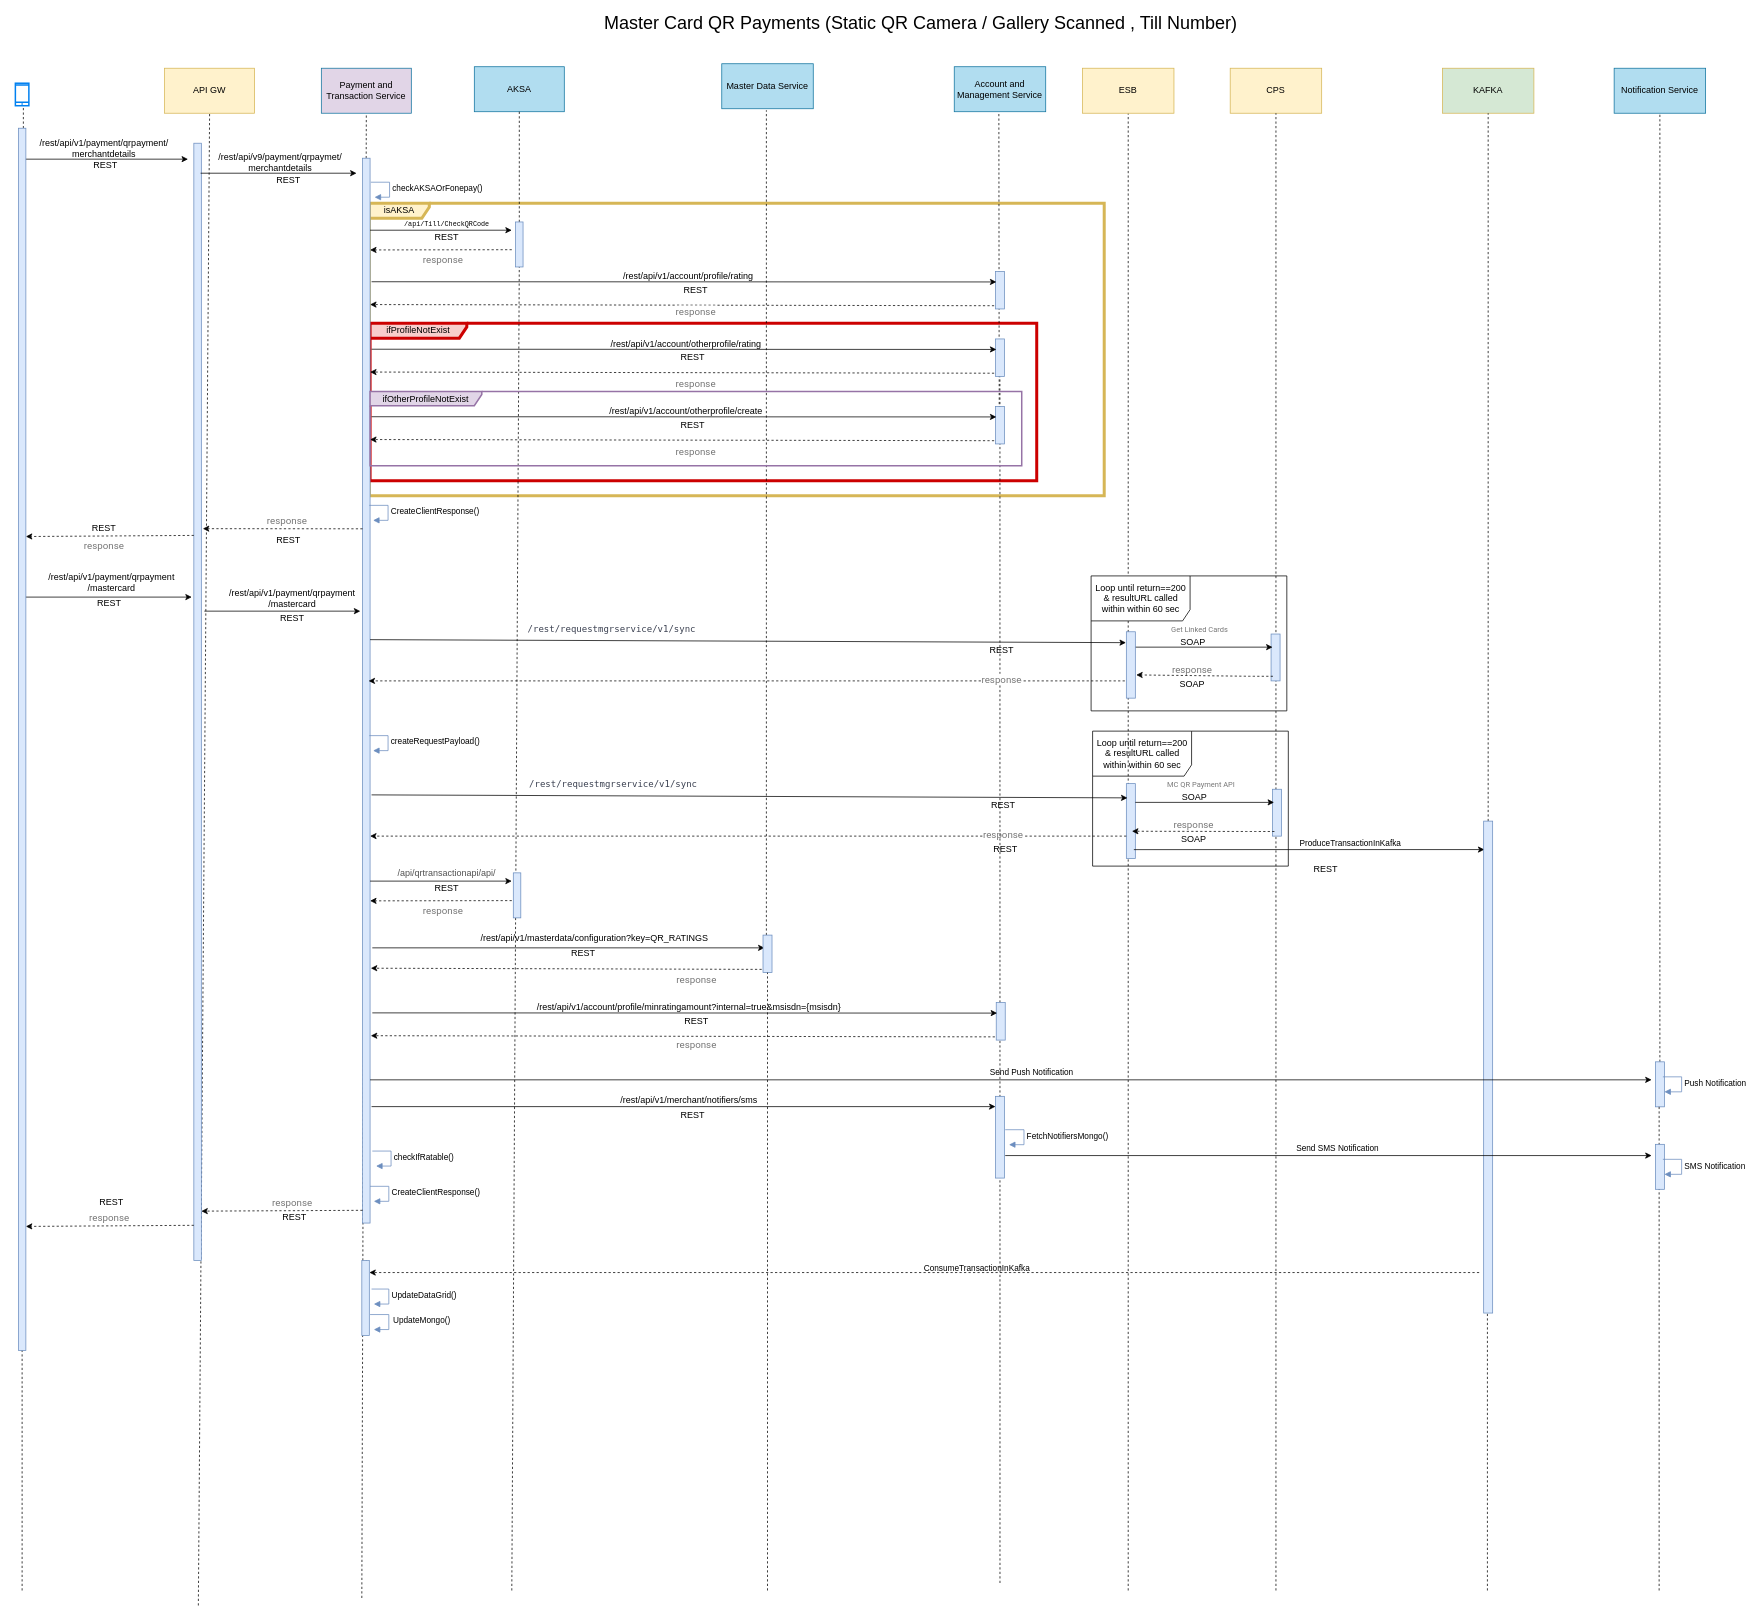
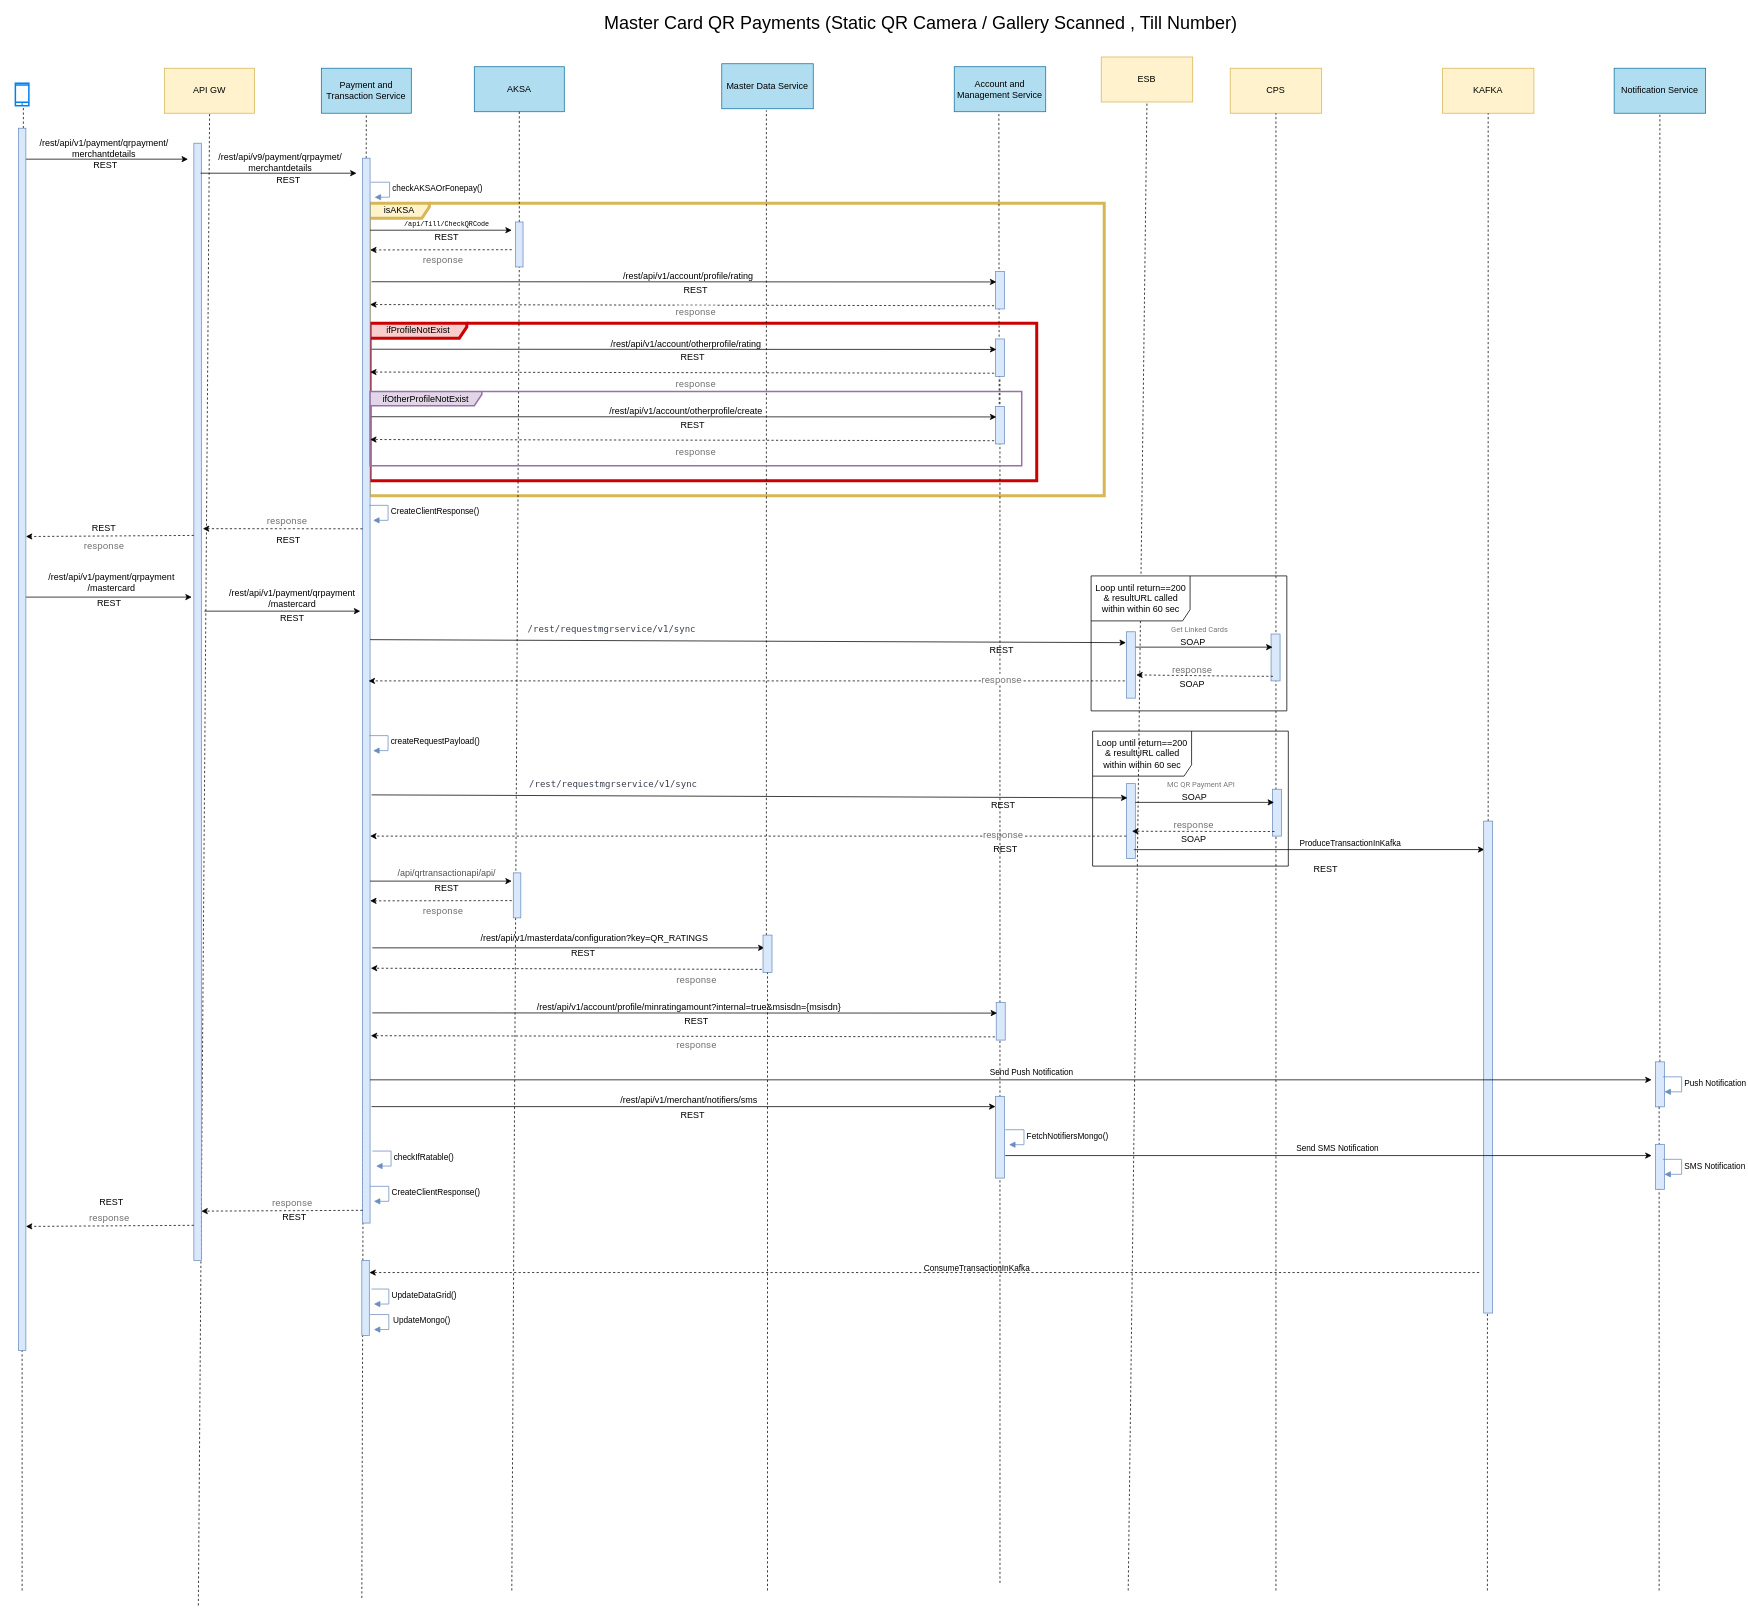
(366, 90) -> (366, 90)
(1128, 90) -> (1147, 79)
(1488, 90) -> (1488, 90)
